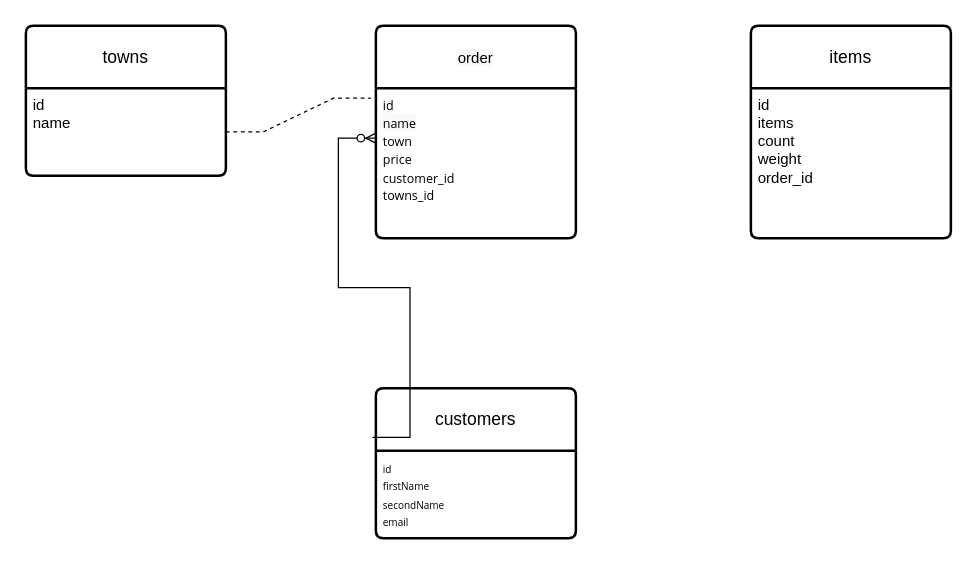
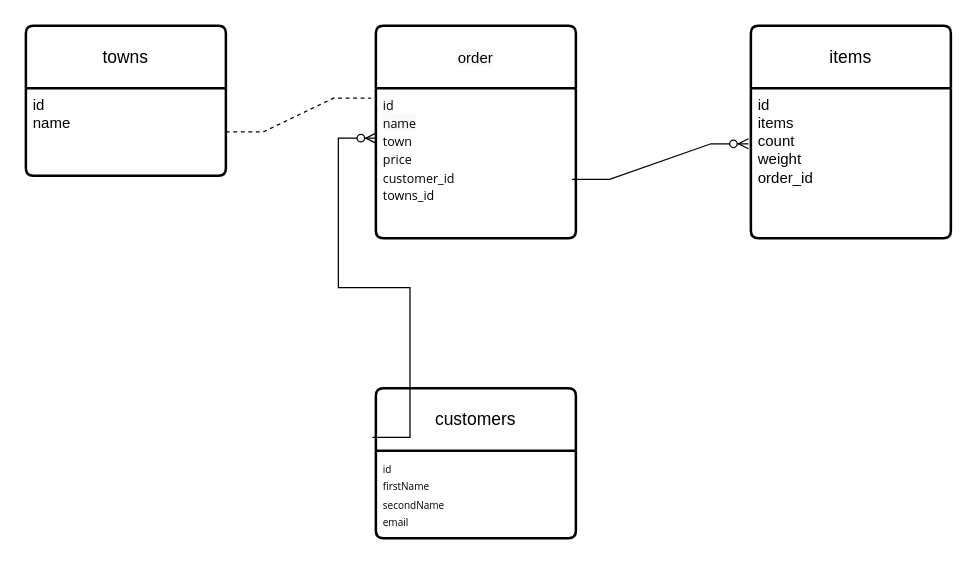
none -> (660, 162)
